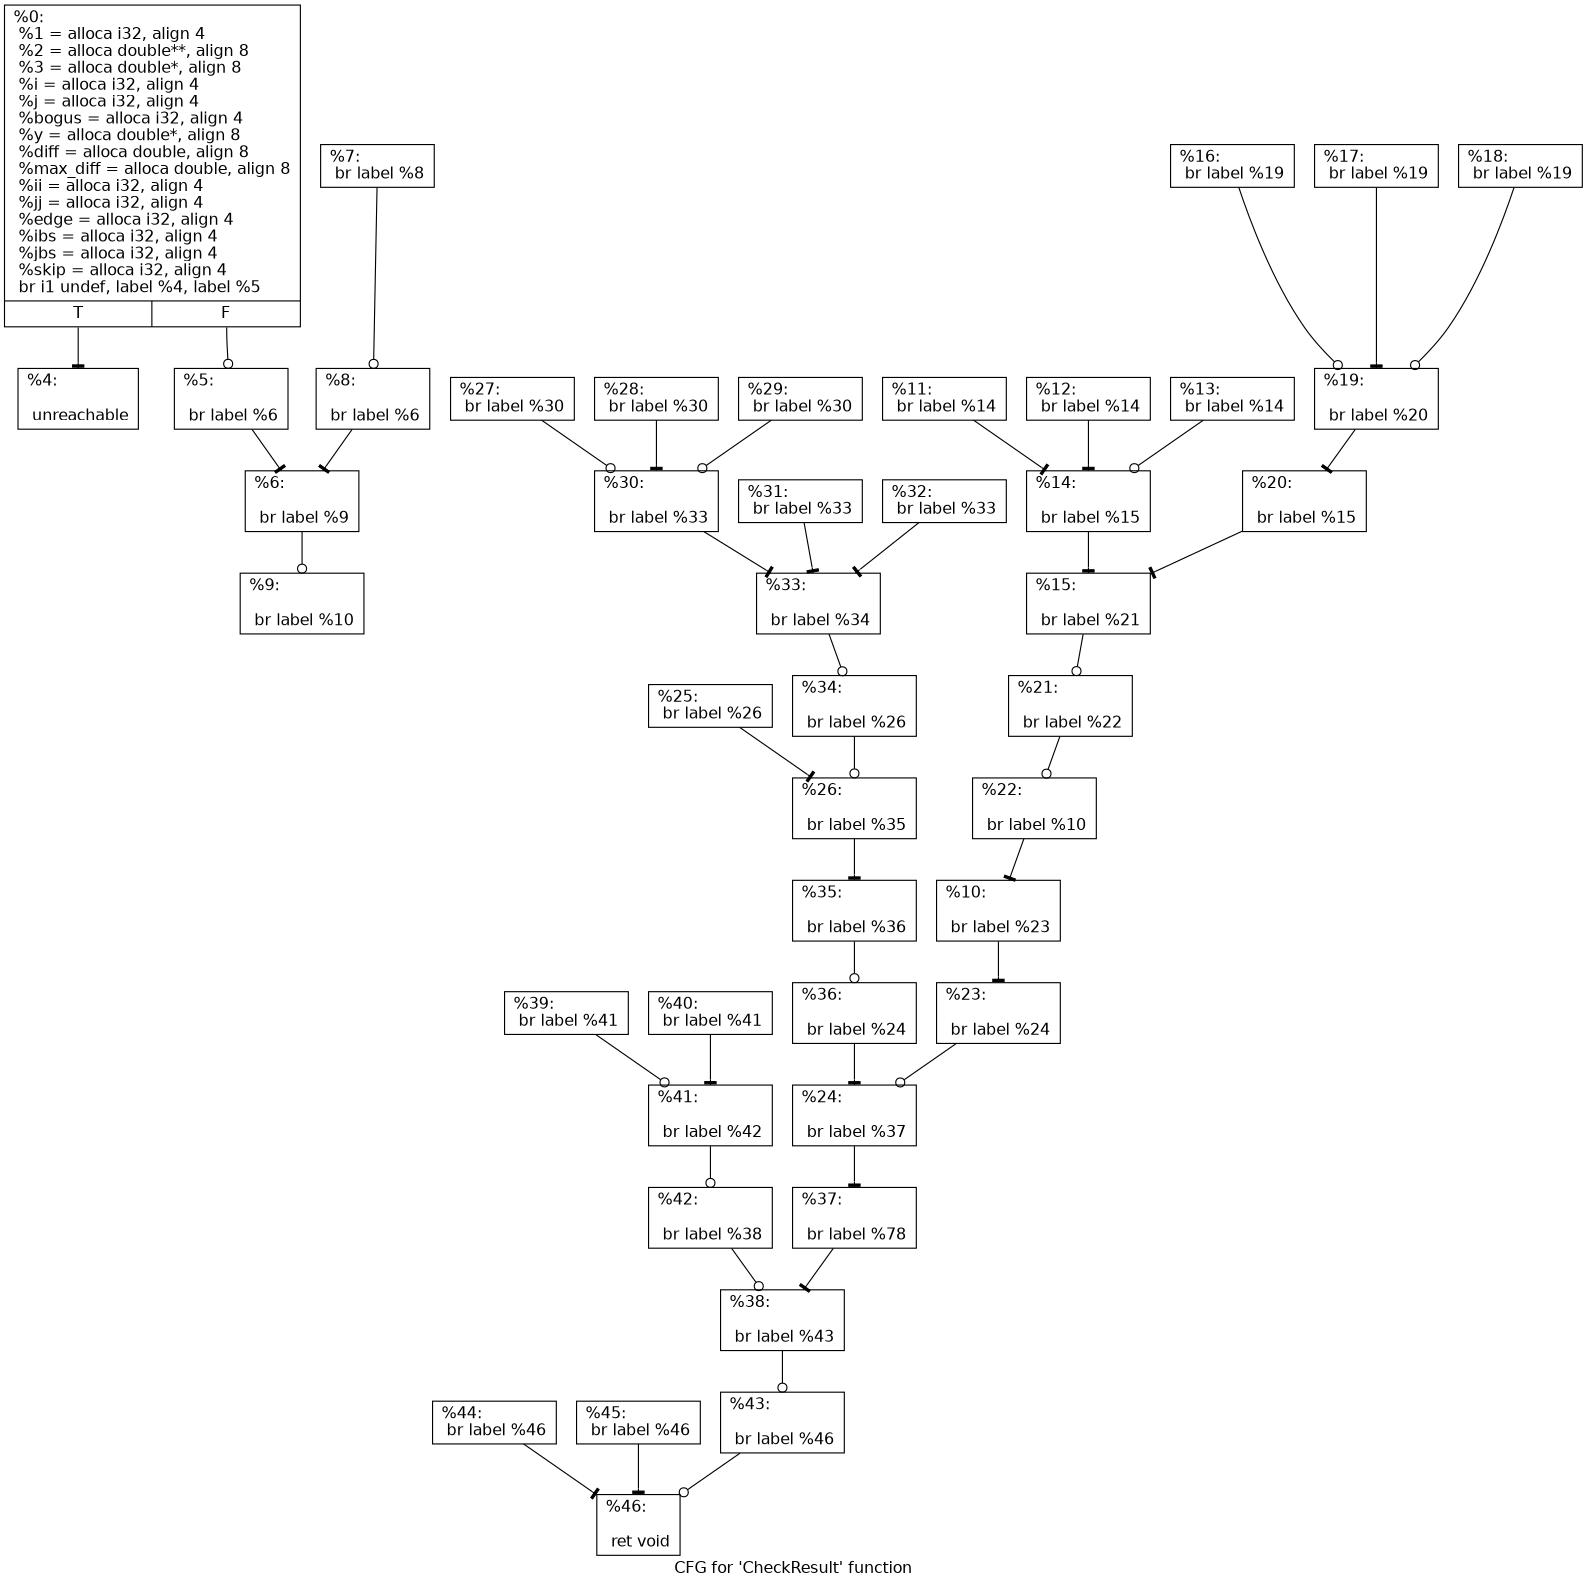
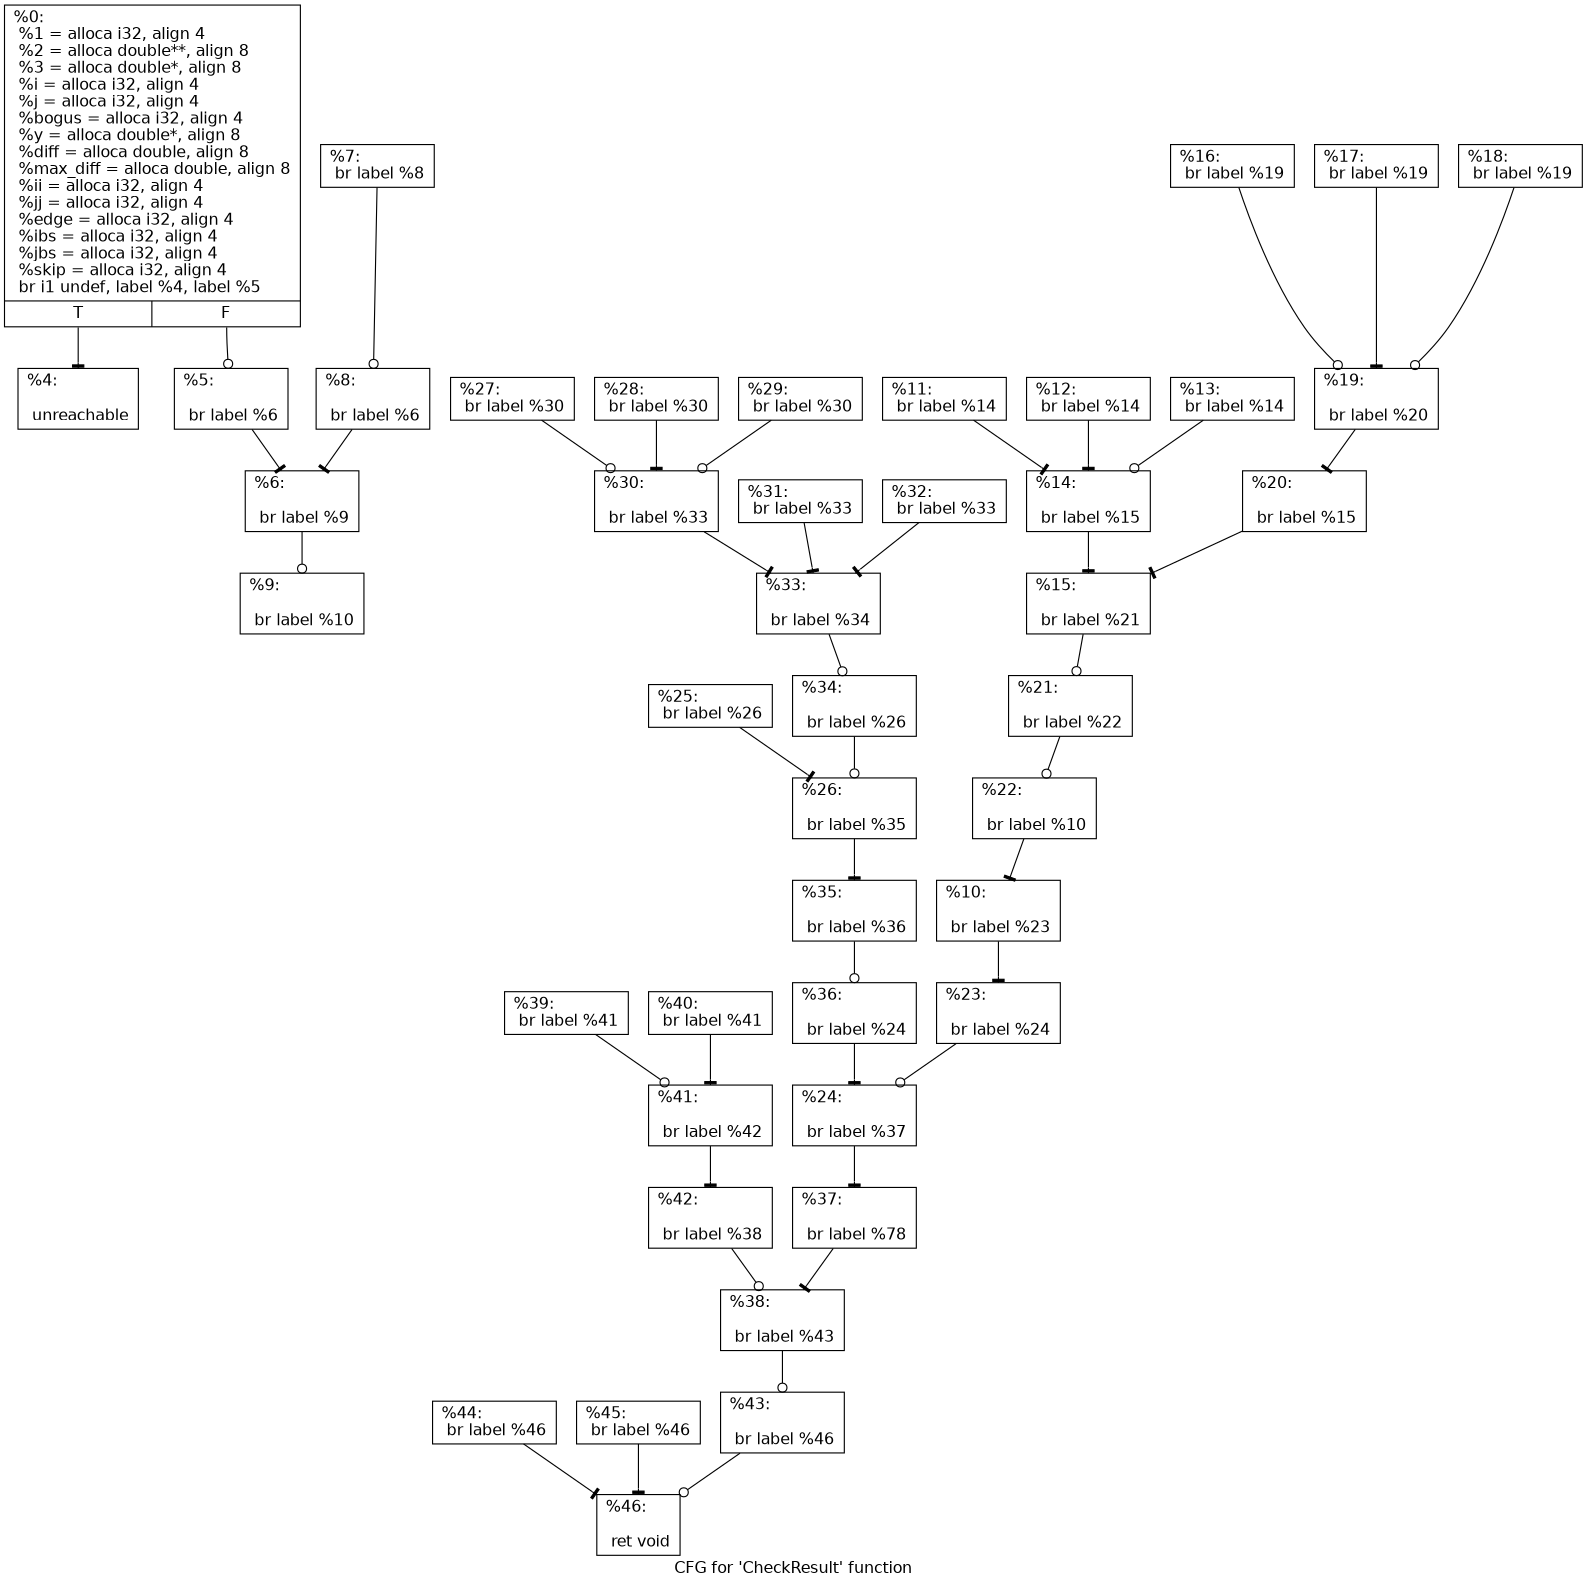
(710, 1162) -> (710, 1164)
